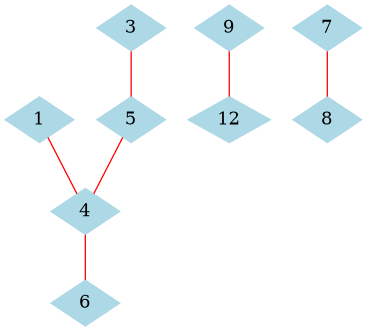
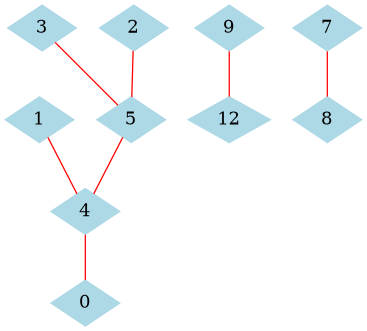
none -> (134, 28)
(85, 303) -> (85, 303)
